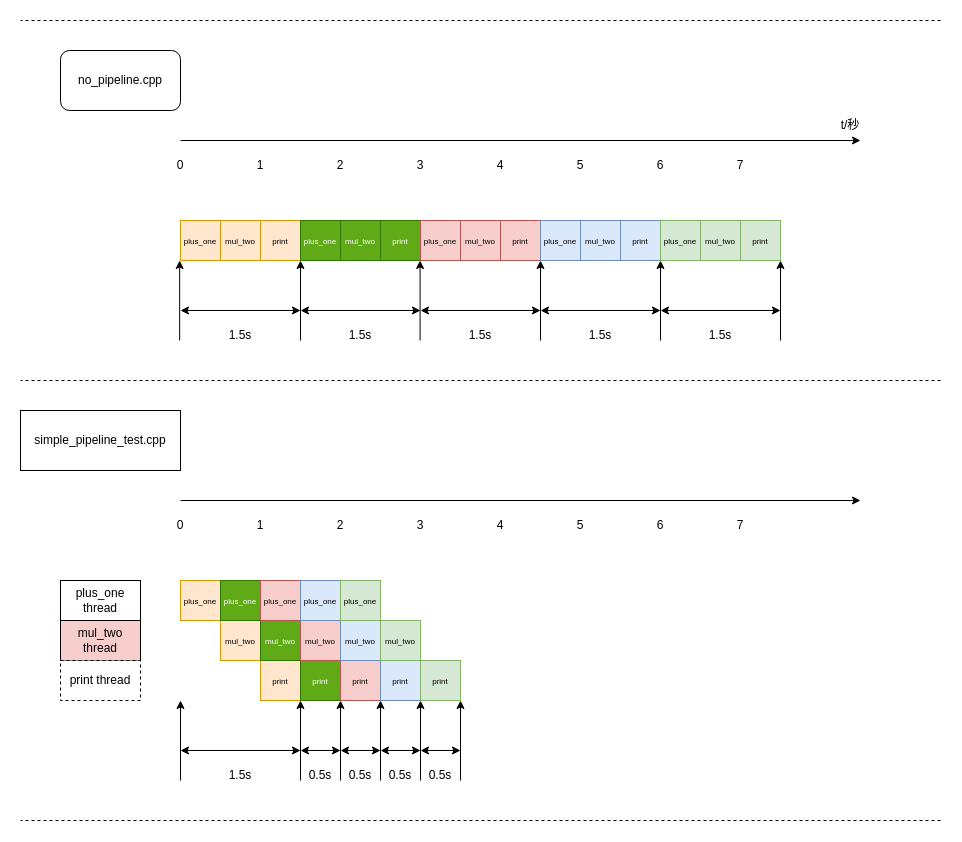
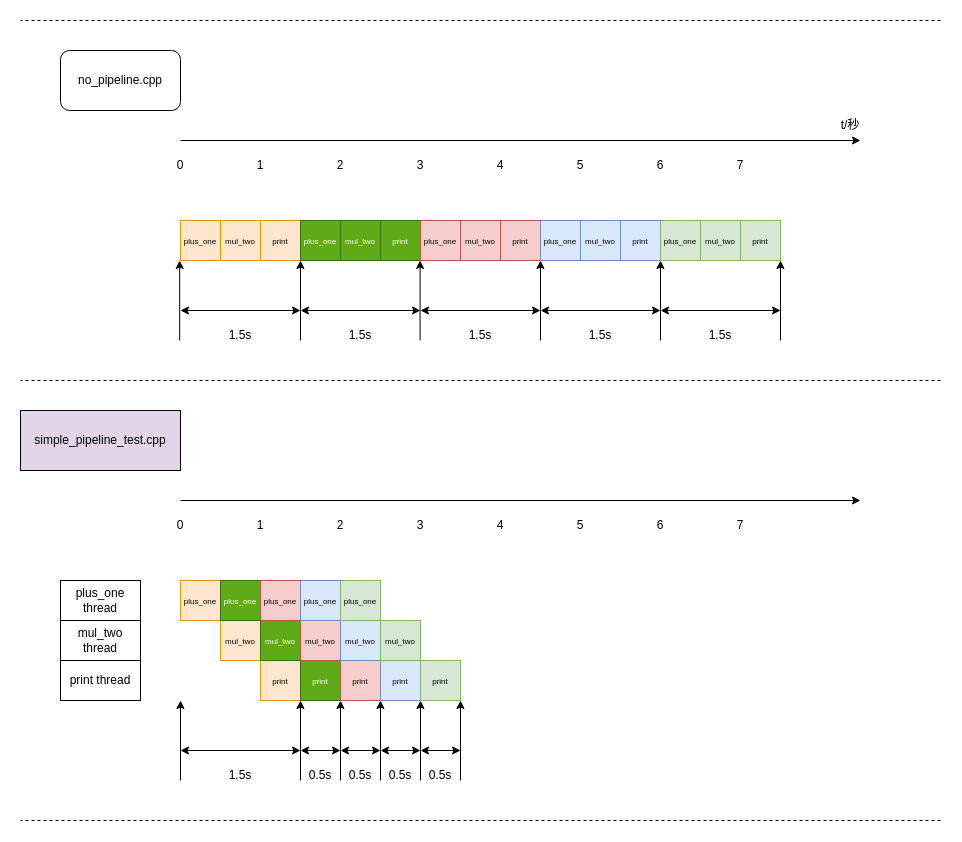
(101, 441) -> (101, 441)
(101, 641) -> (101, 641)
(101, 681) -> (101, 681)
